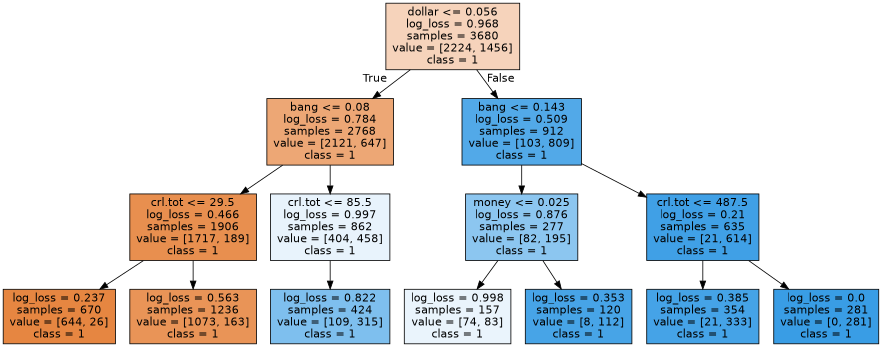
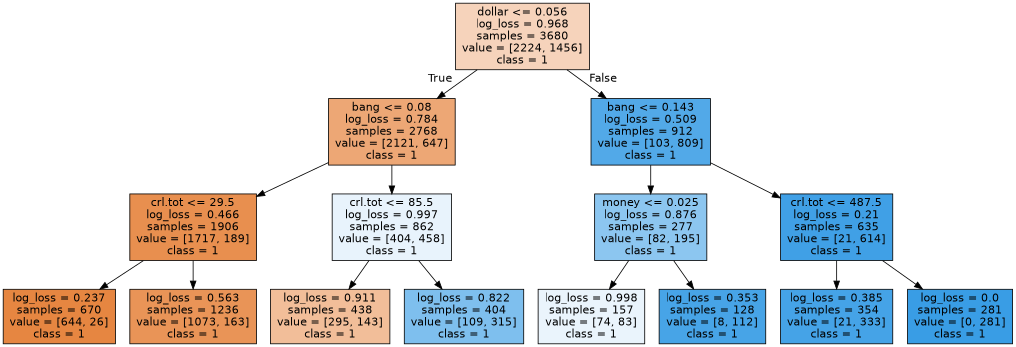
none -> (330, 317)
(330, 317) -> (464, 317)
(579, 317) -> (712, 317)
